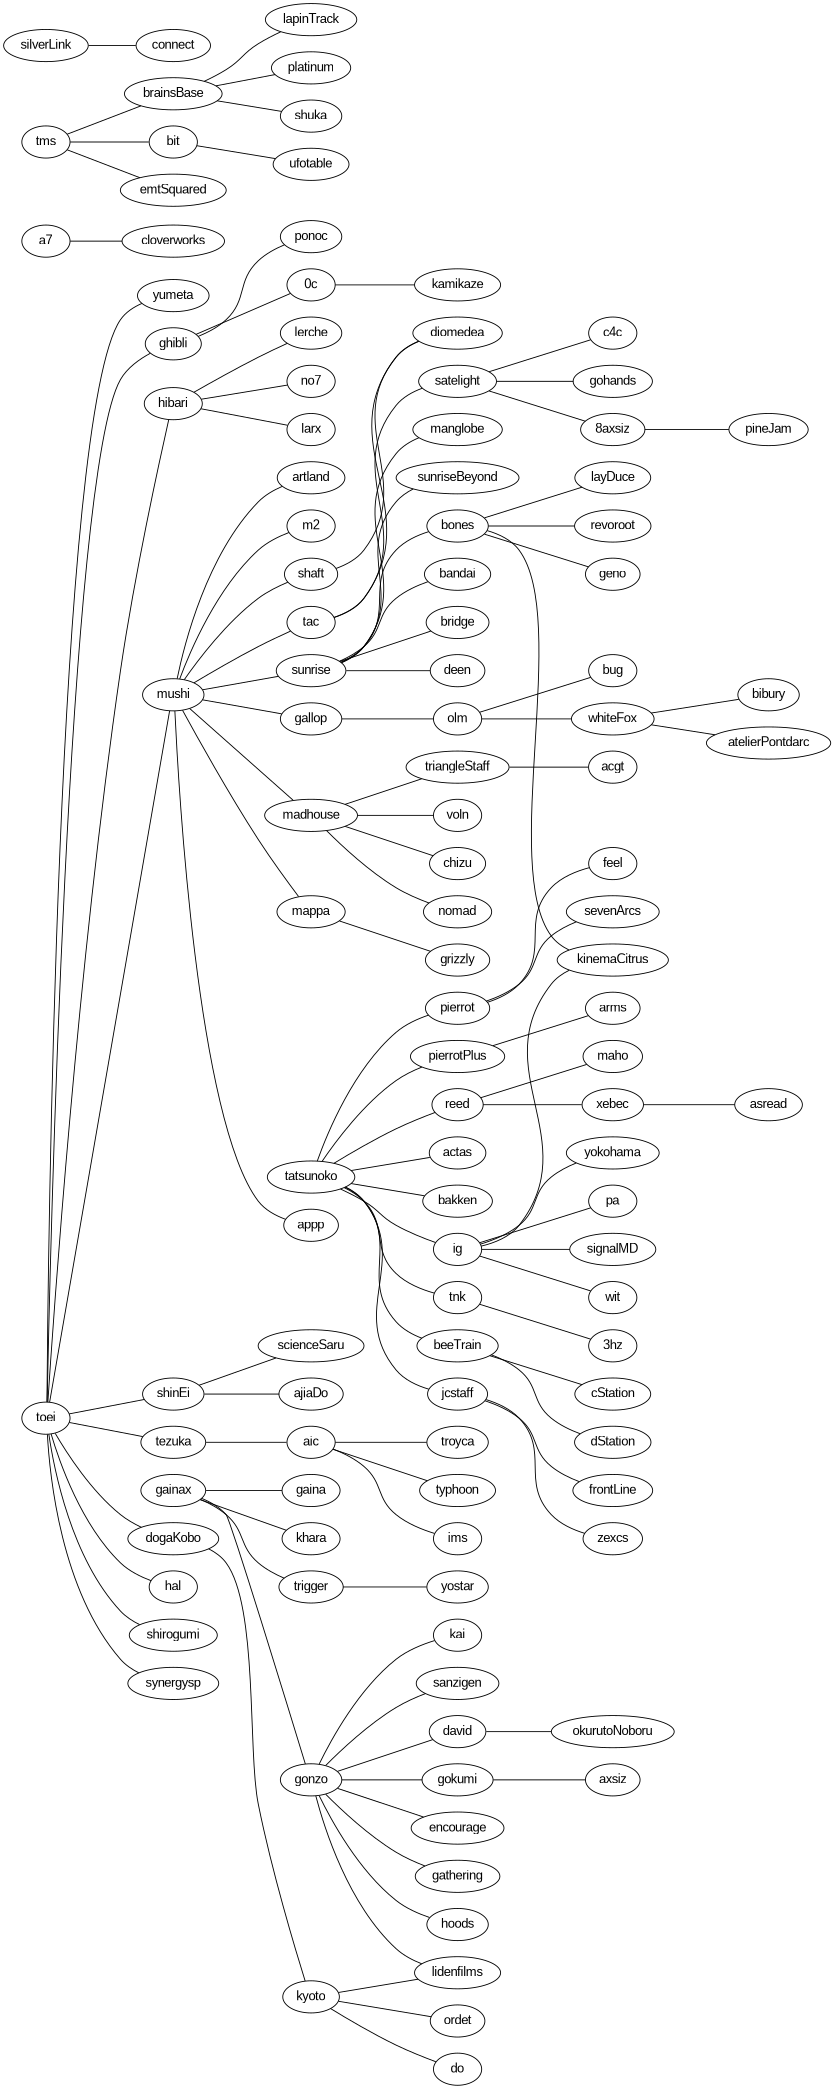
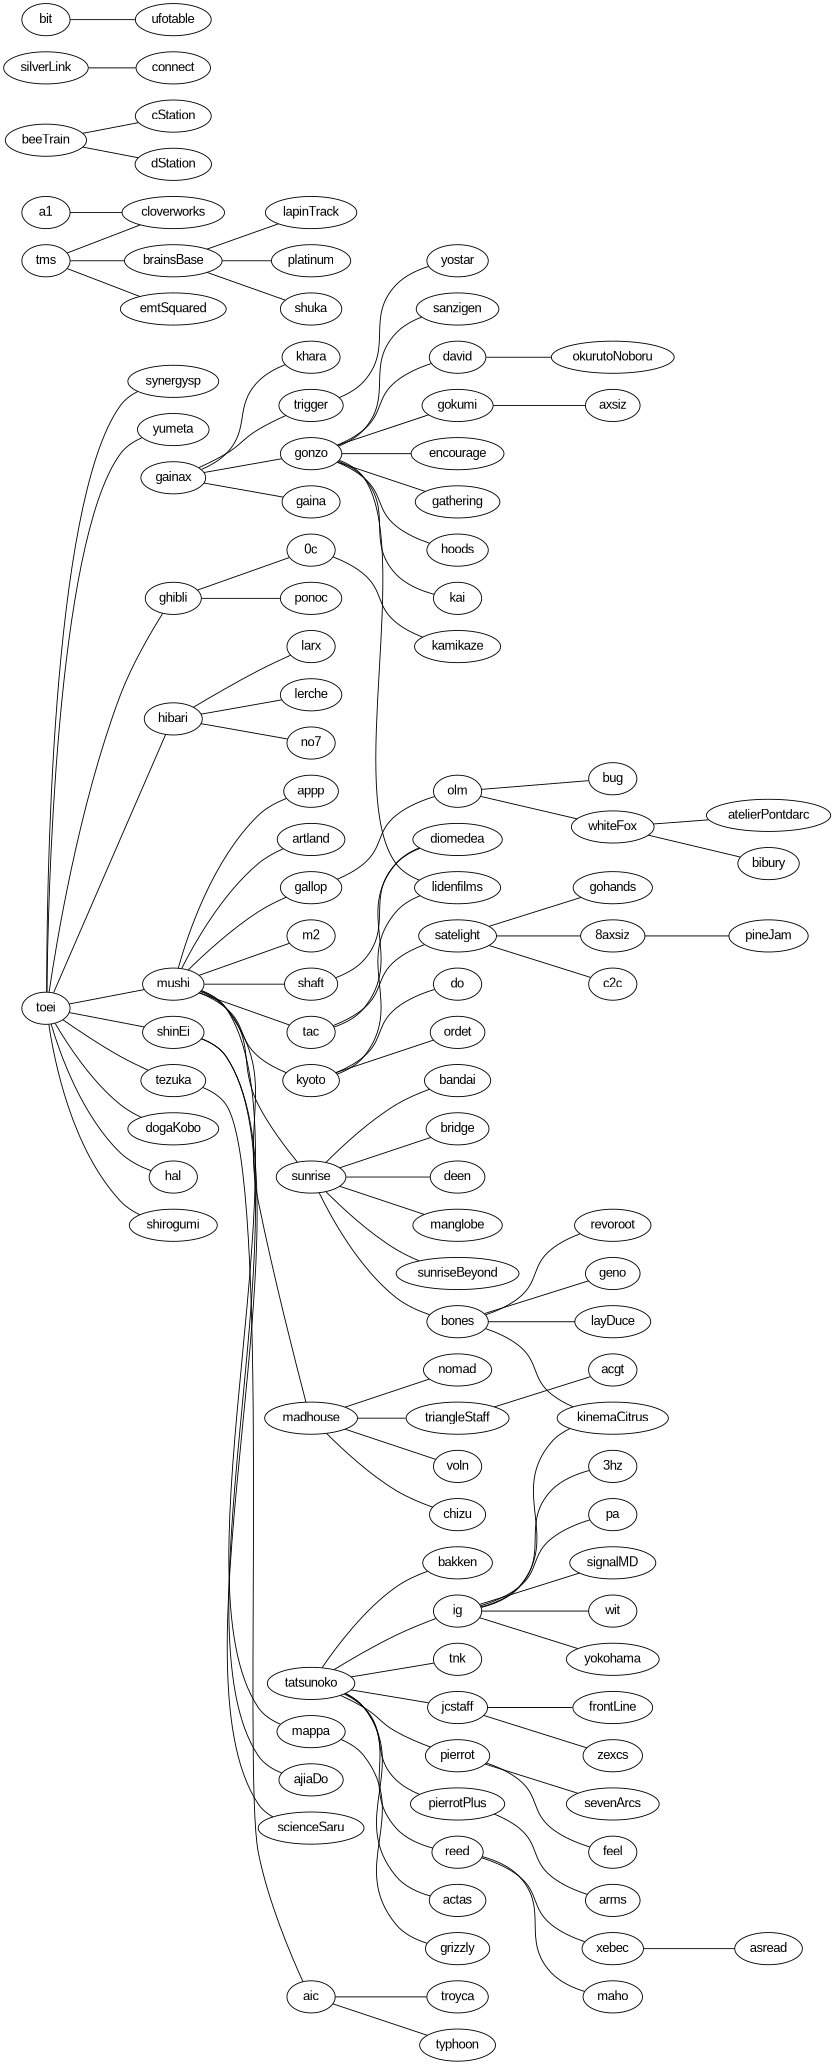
(109, 142) -> (104, 239)
(46, 241) -> (46, 213)
(613, 333) -> (613, 984)
(384, 1301) -> none
(535, 1322) -> (541, 1506)
(458, 1539) -> none
(254, 1762) -> (257, 1056)
